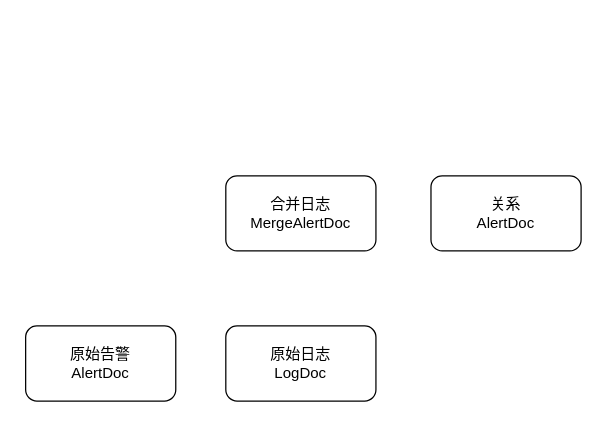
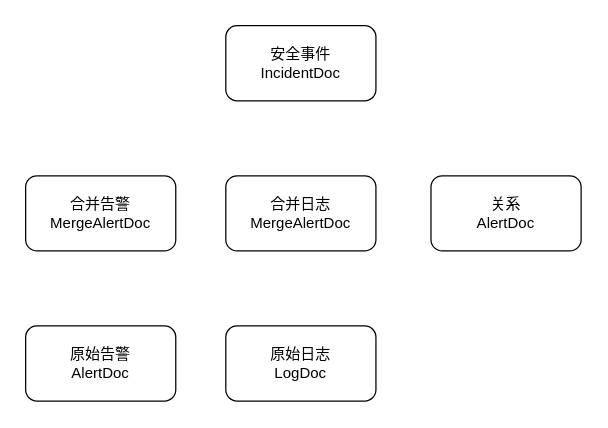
none -> (301, 63)
none -> (101, 213)
